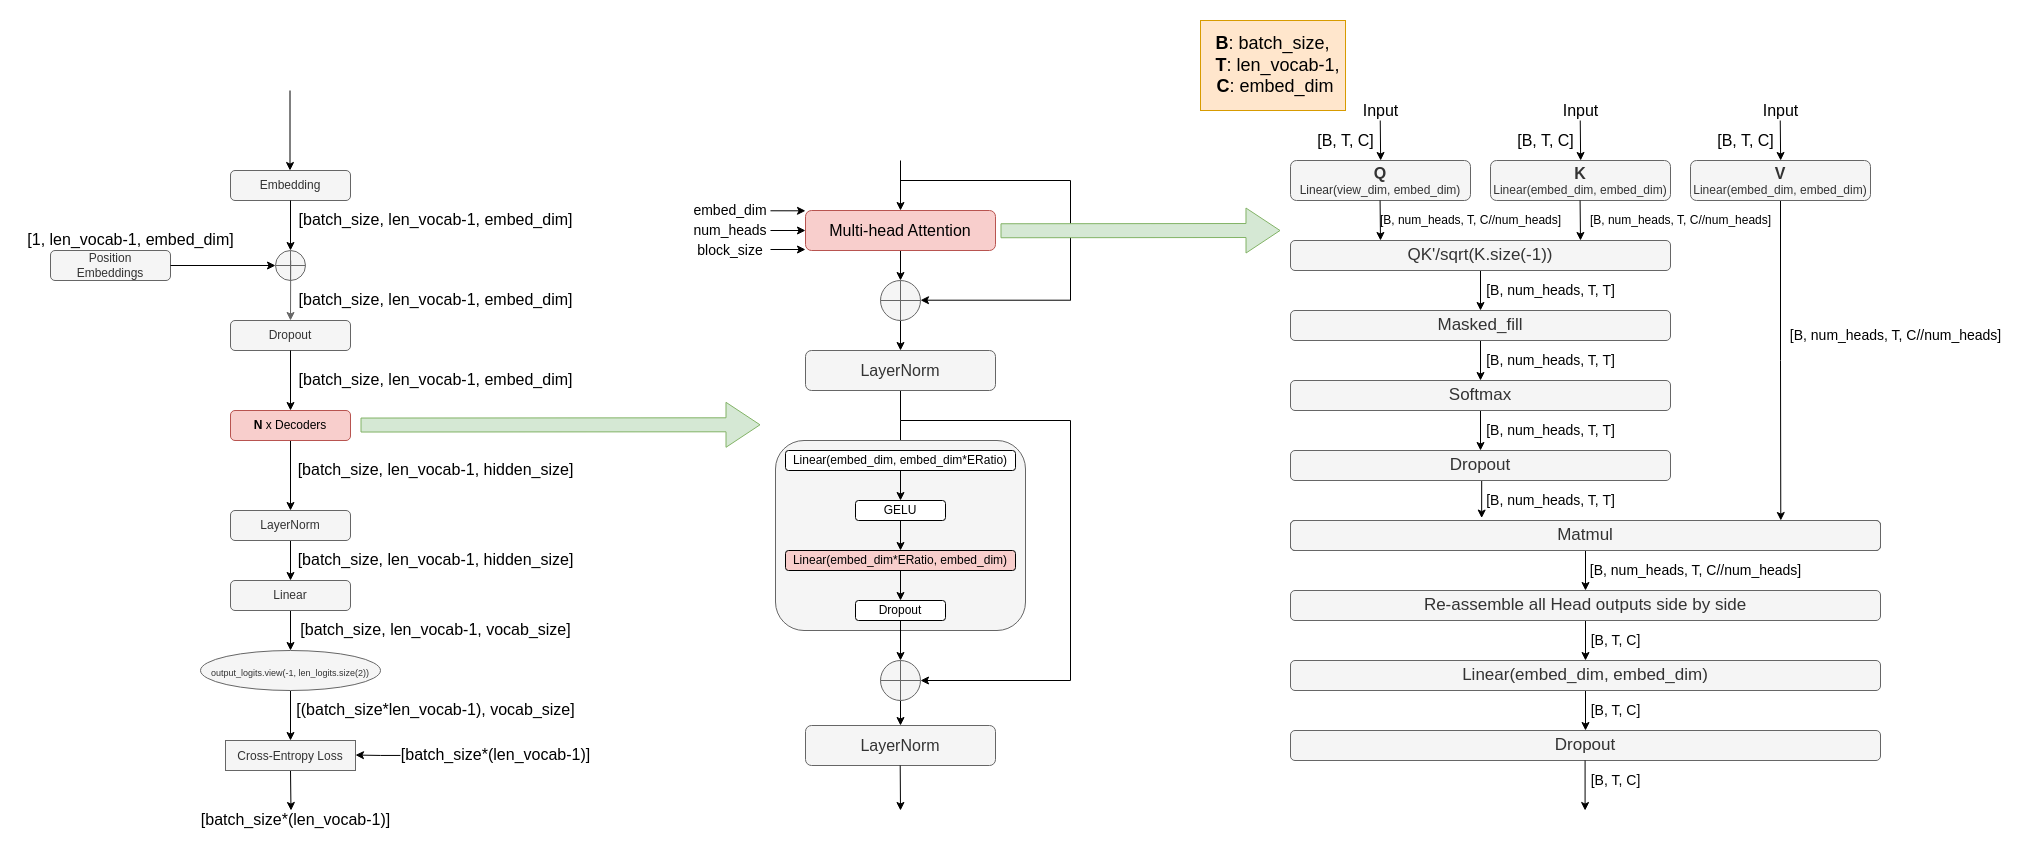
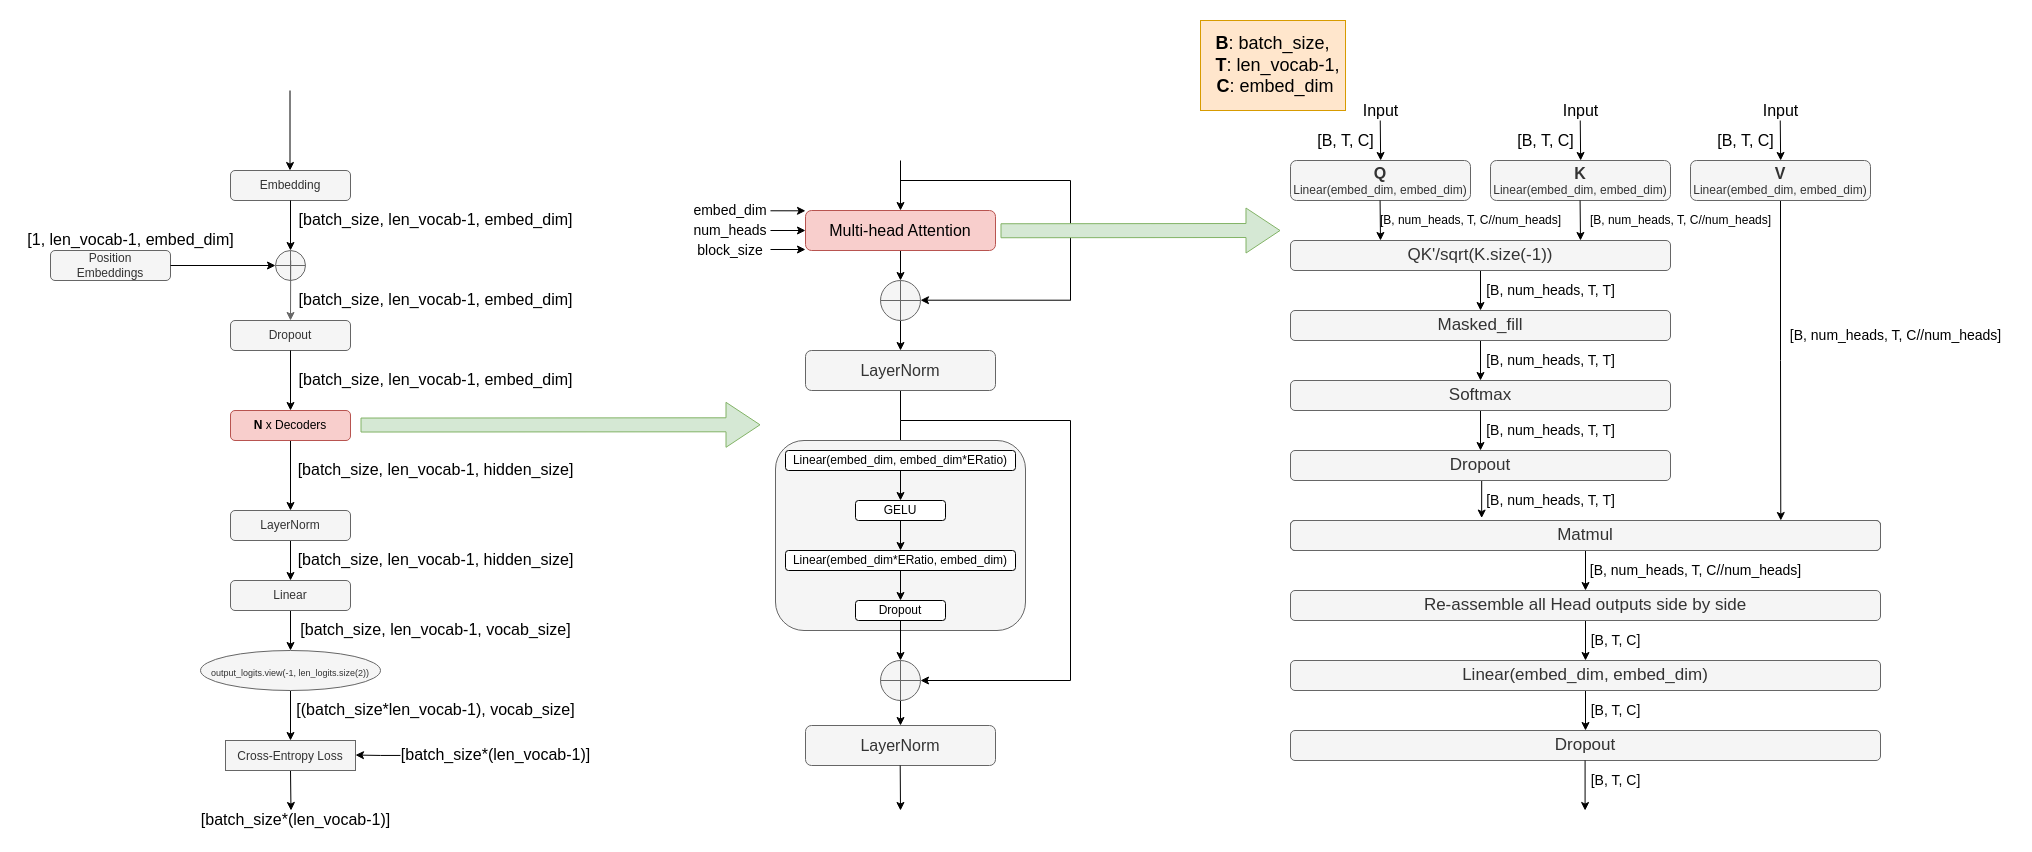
(1381, 181) -> (1381, 181)
(901, 561) -> (901, 561)
